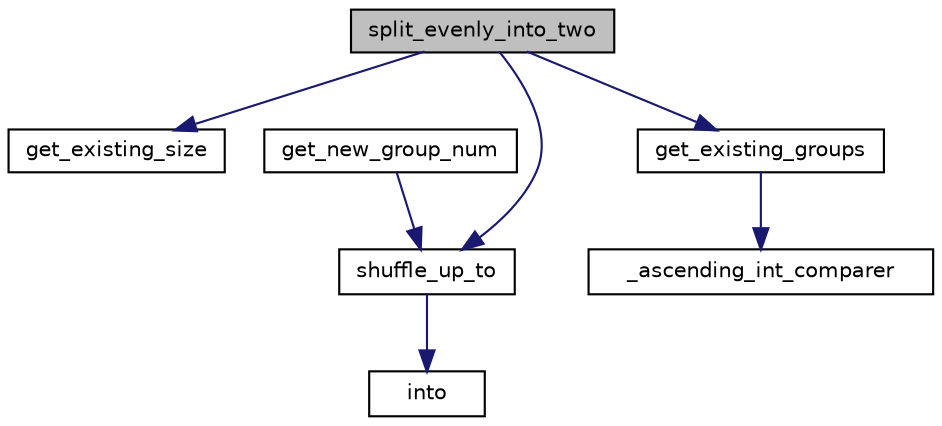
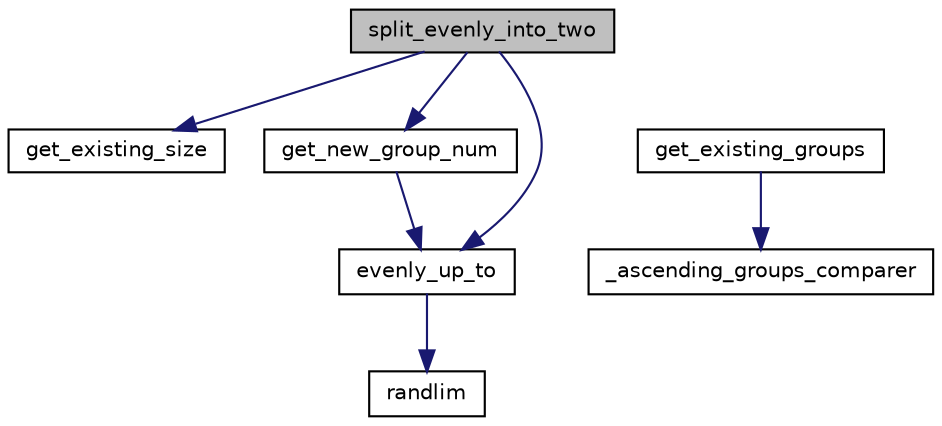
(612, 87) -> (443, 83)
(427, 272) -> (427, 272)
(761, 272) -> (761, 272)
(427, 394) -> (427, 394)
